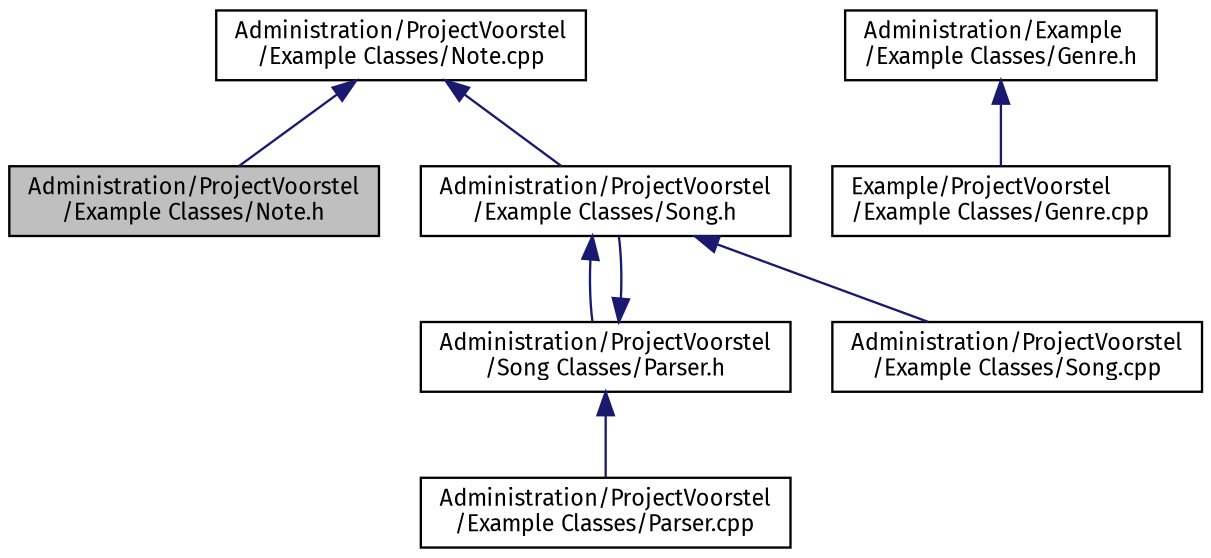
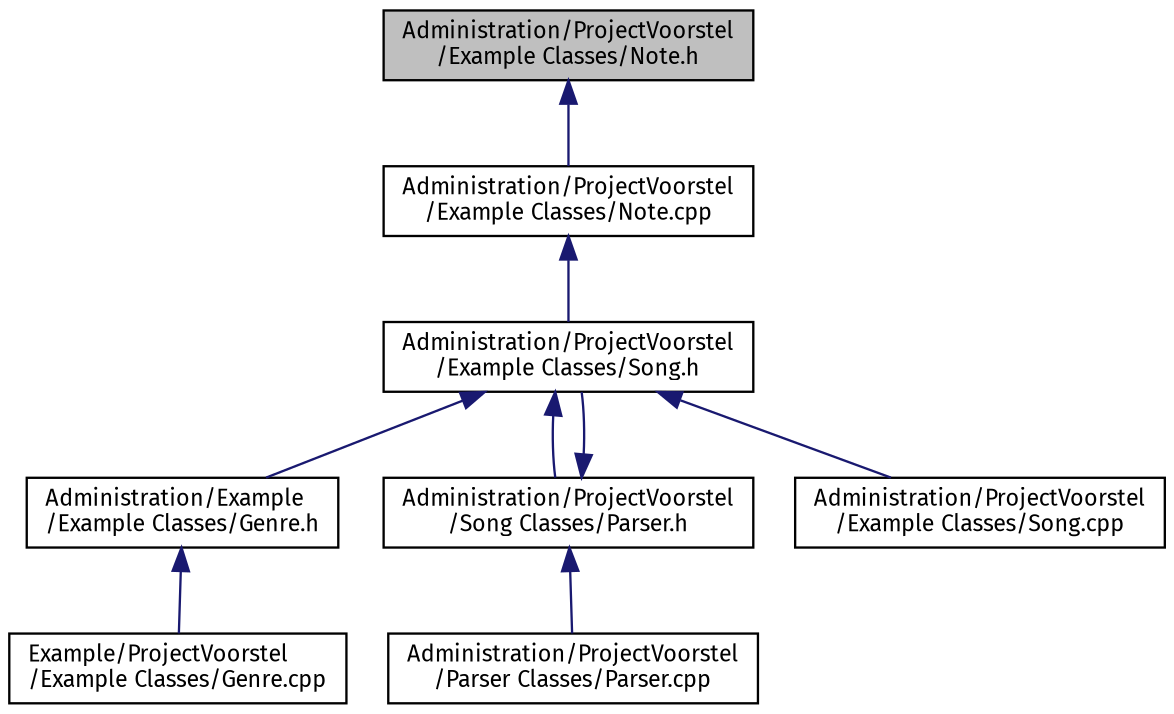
(288, 130) -> (568, 135)
none -> (364, 439)
(606, 513) -> (573, 668)
